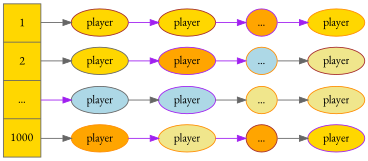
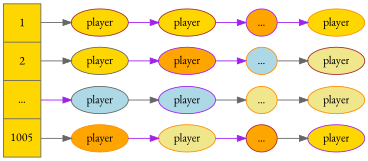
(22, 137) -> (22, 137)
